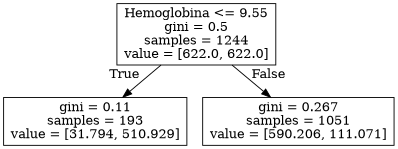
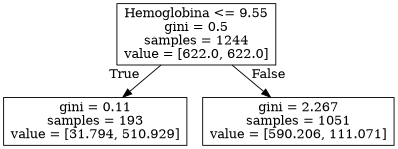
(298, 121) -> (298, 121)
